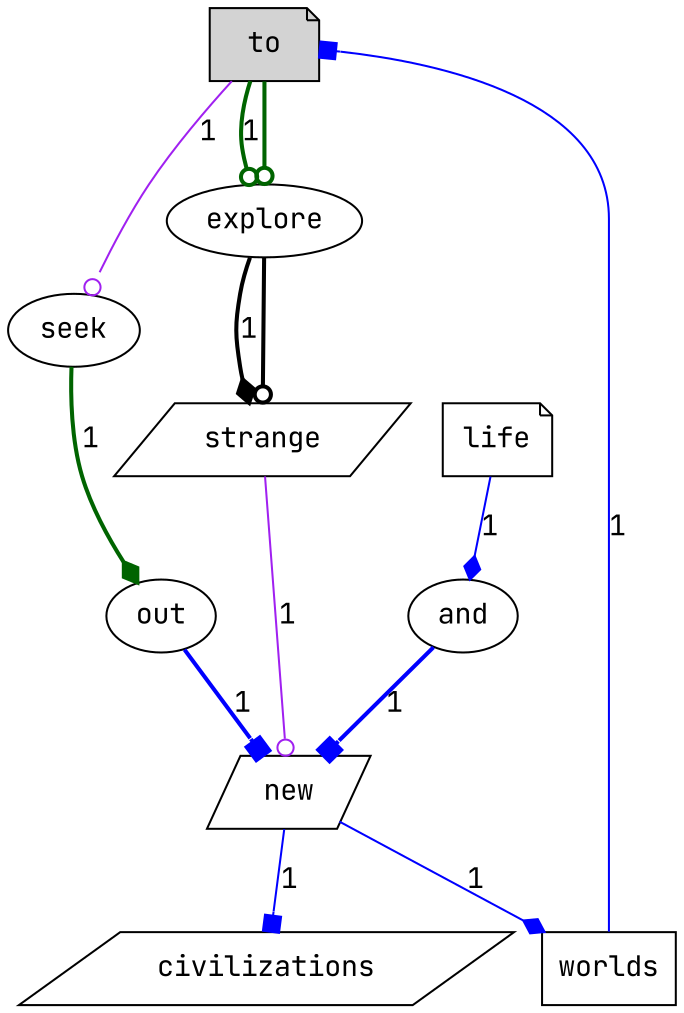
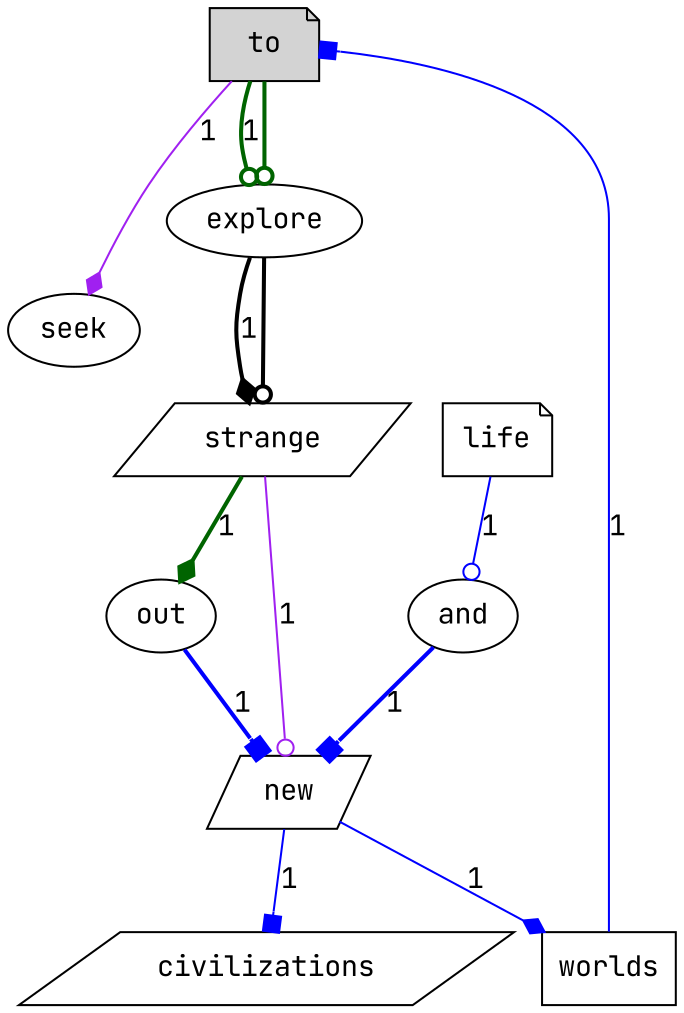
(158, 171) -> (158, 171)
(80, 469) -> (217, 518)
(482, 520) -> (482, 520)
